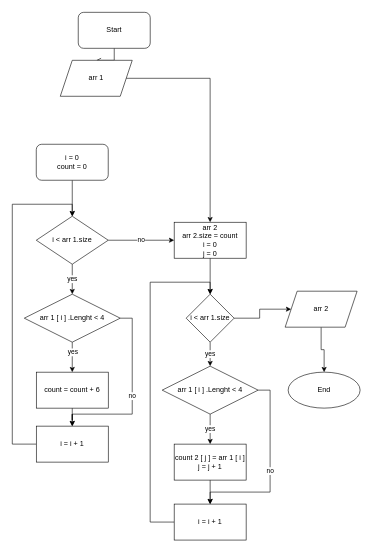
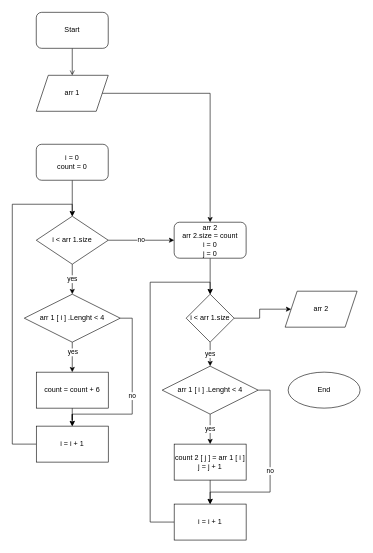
(114, 30) -> (72, 30)
(96, 78) -> (72, 93)
(210, 240) -> (210, 240)
(321, 350) -> none
